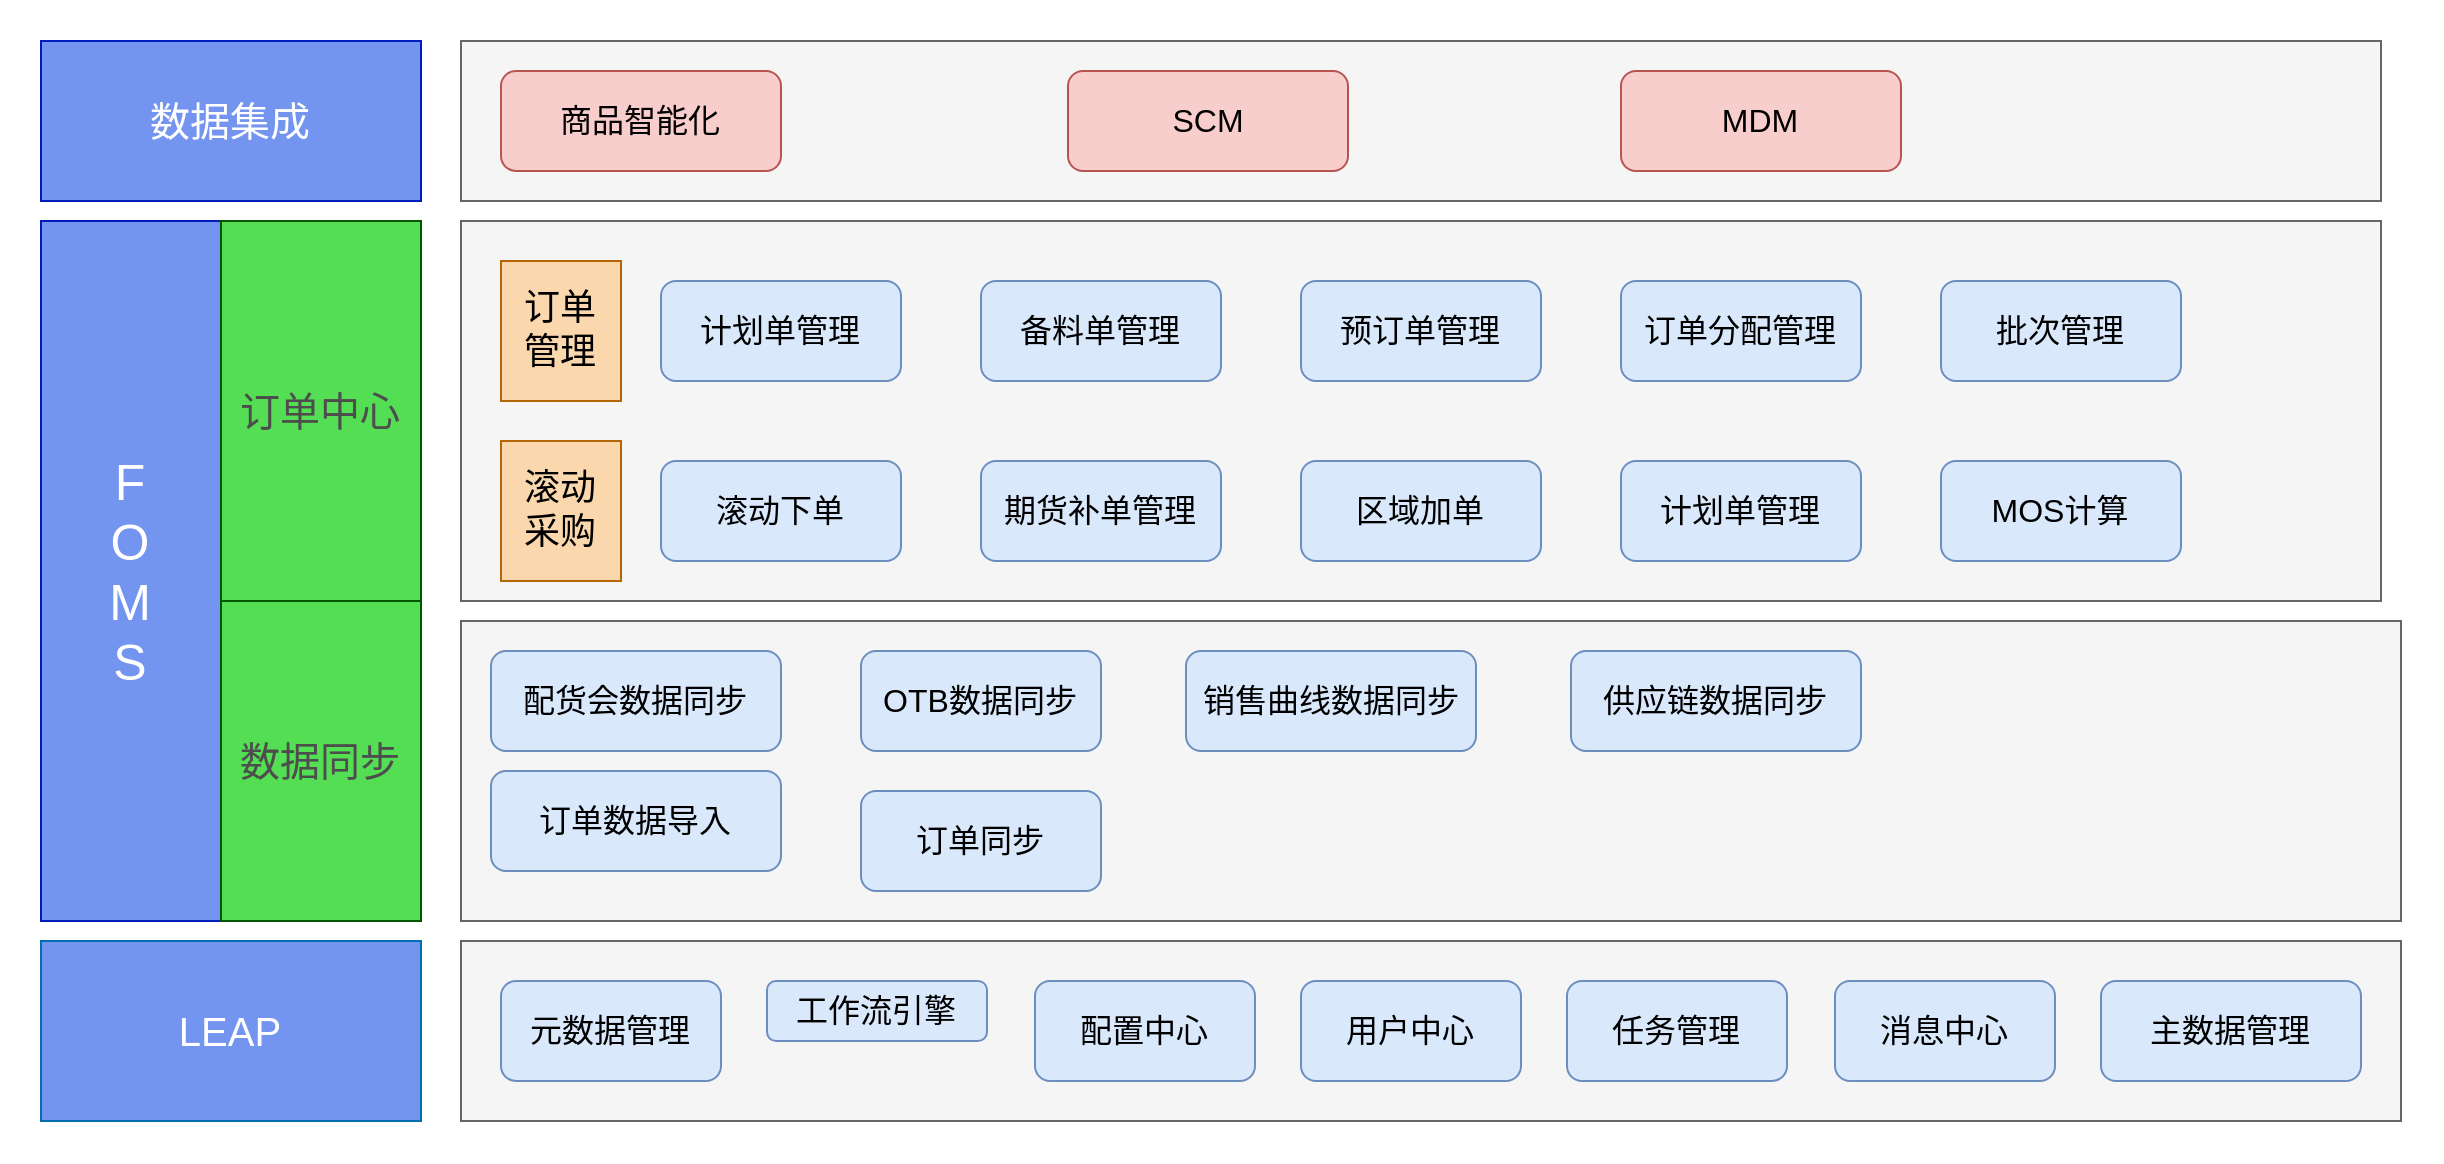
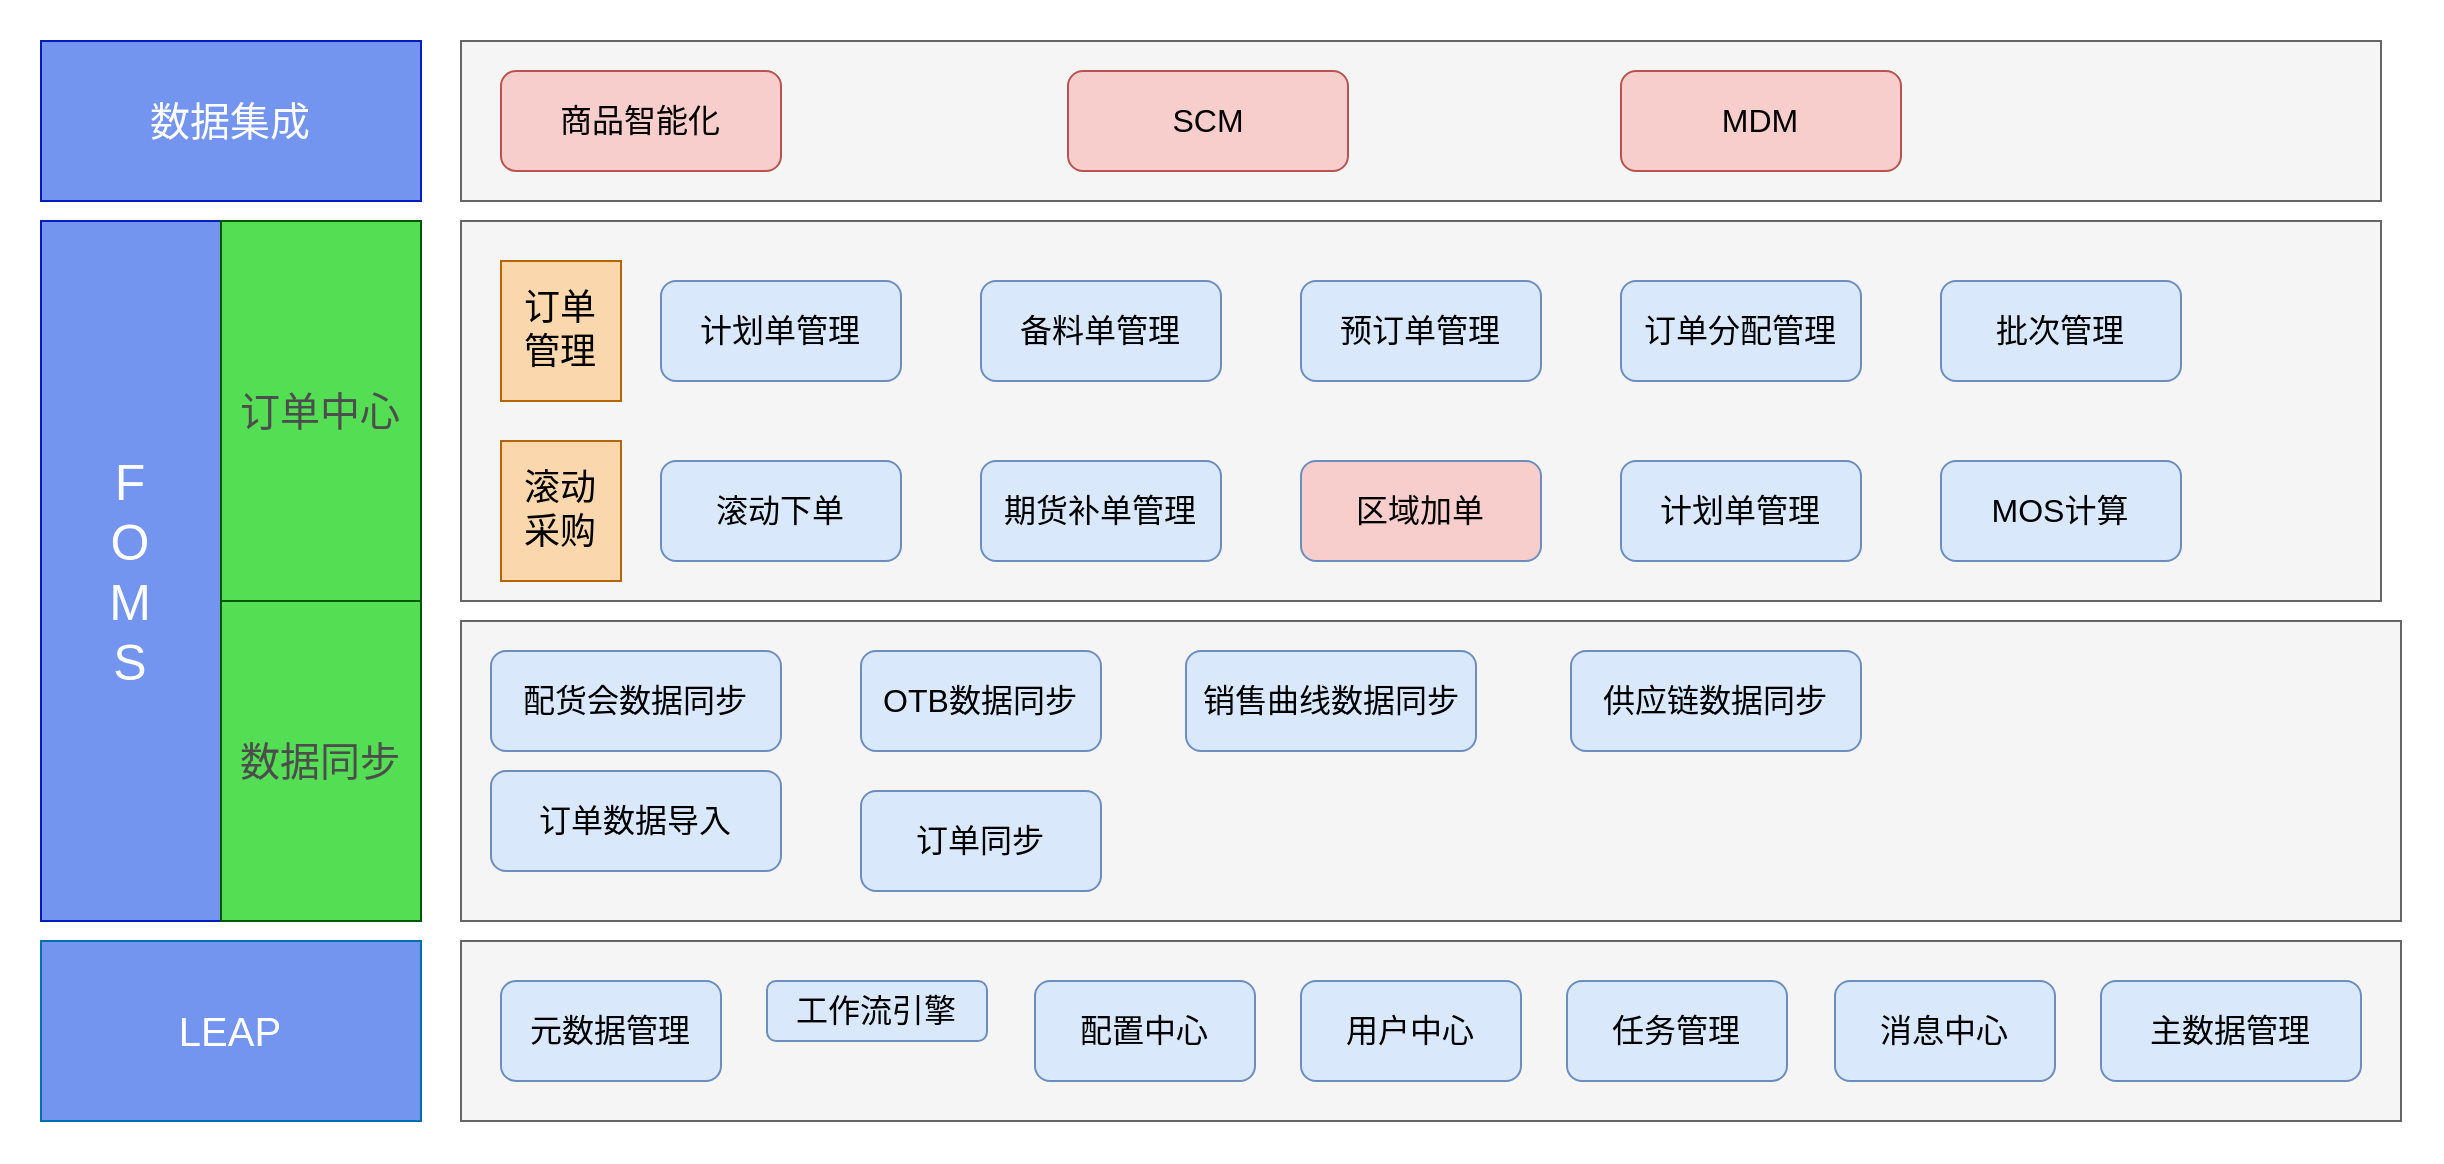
(1421, 511) -> (1421, 511)
